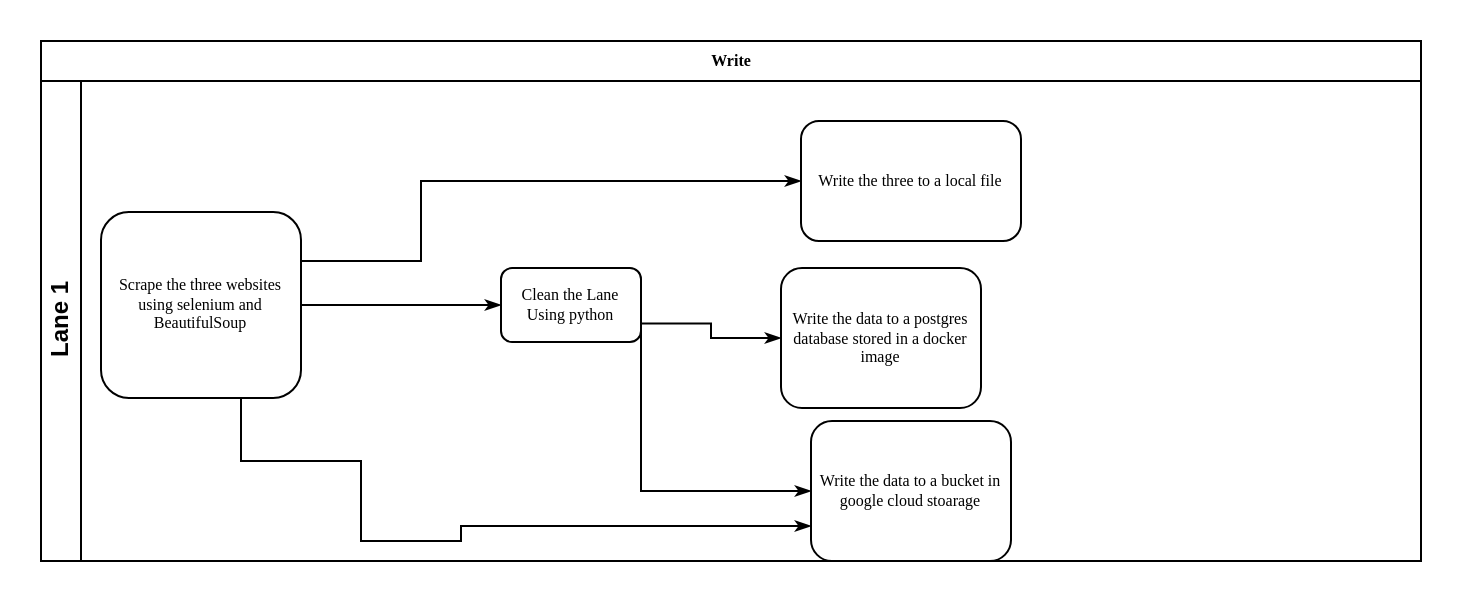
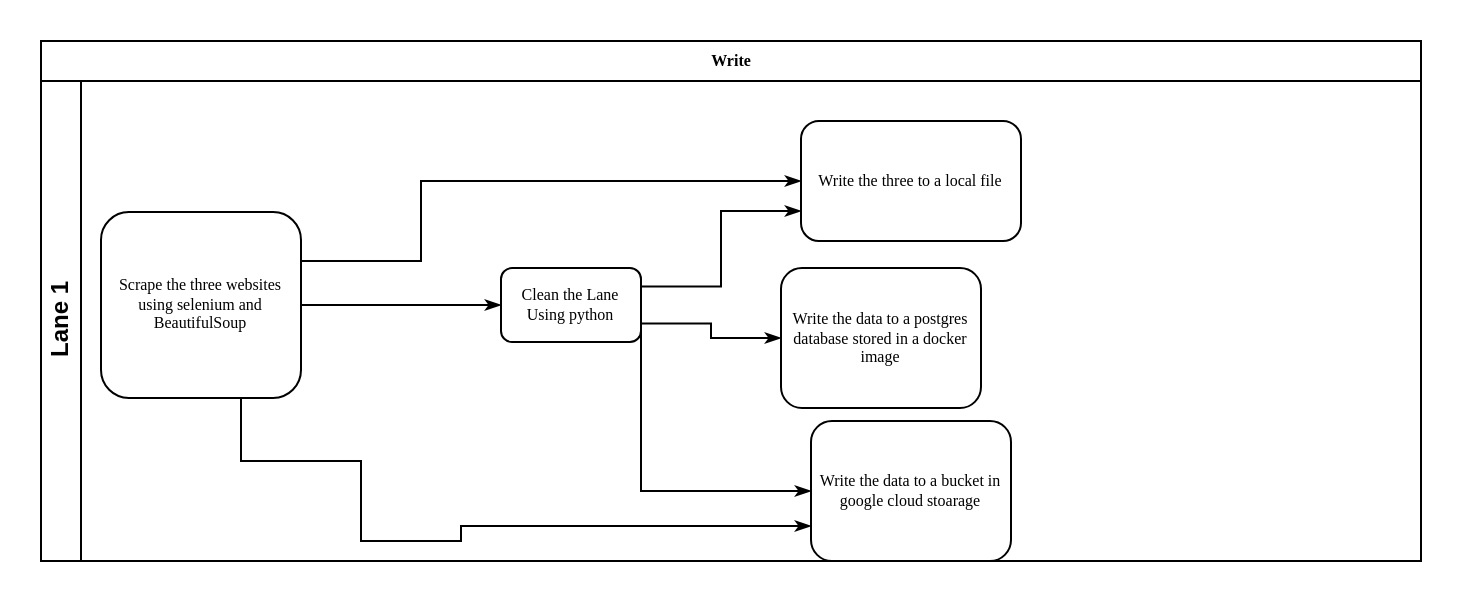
none -> (721, 253)
